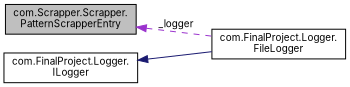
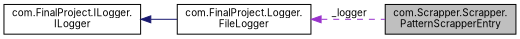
(179, 32) -> (353, 19)
(71, 68) -> (72, 19)
